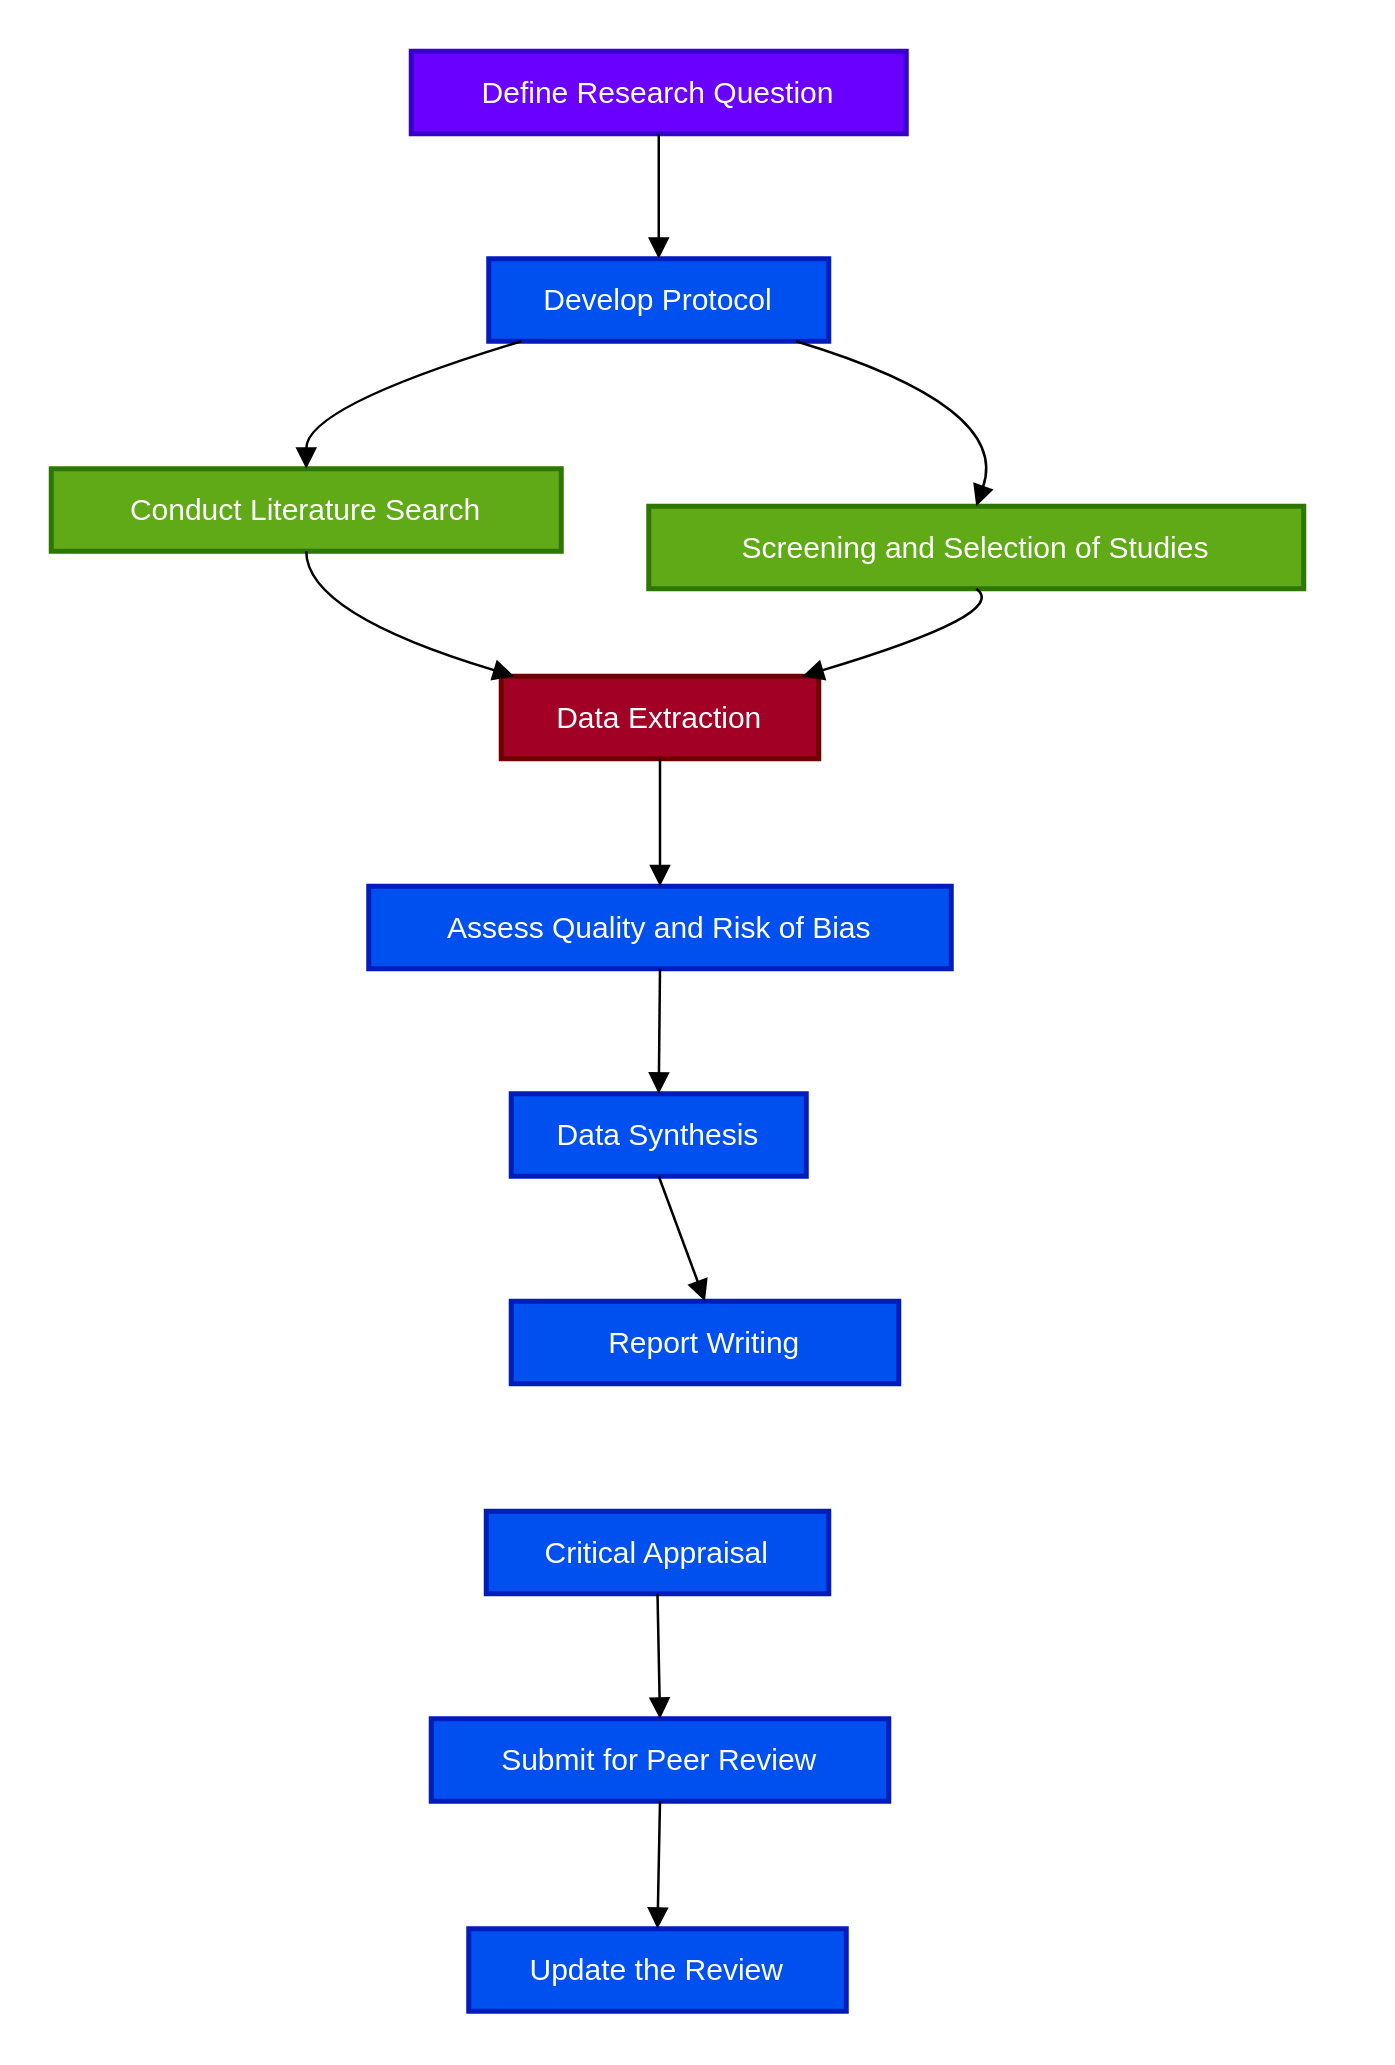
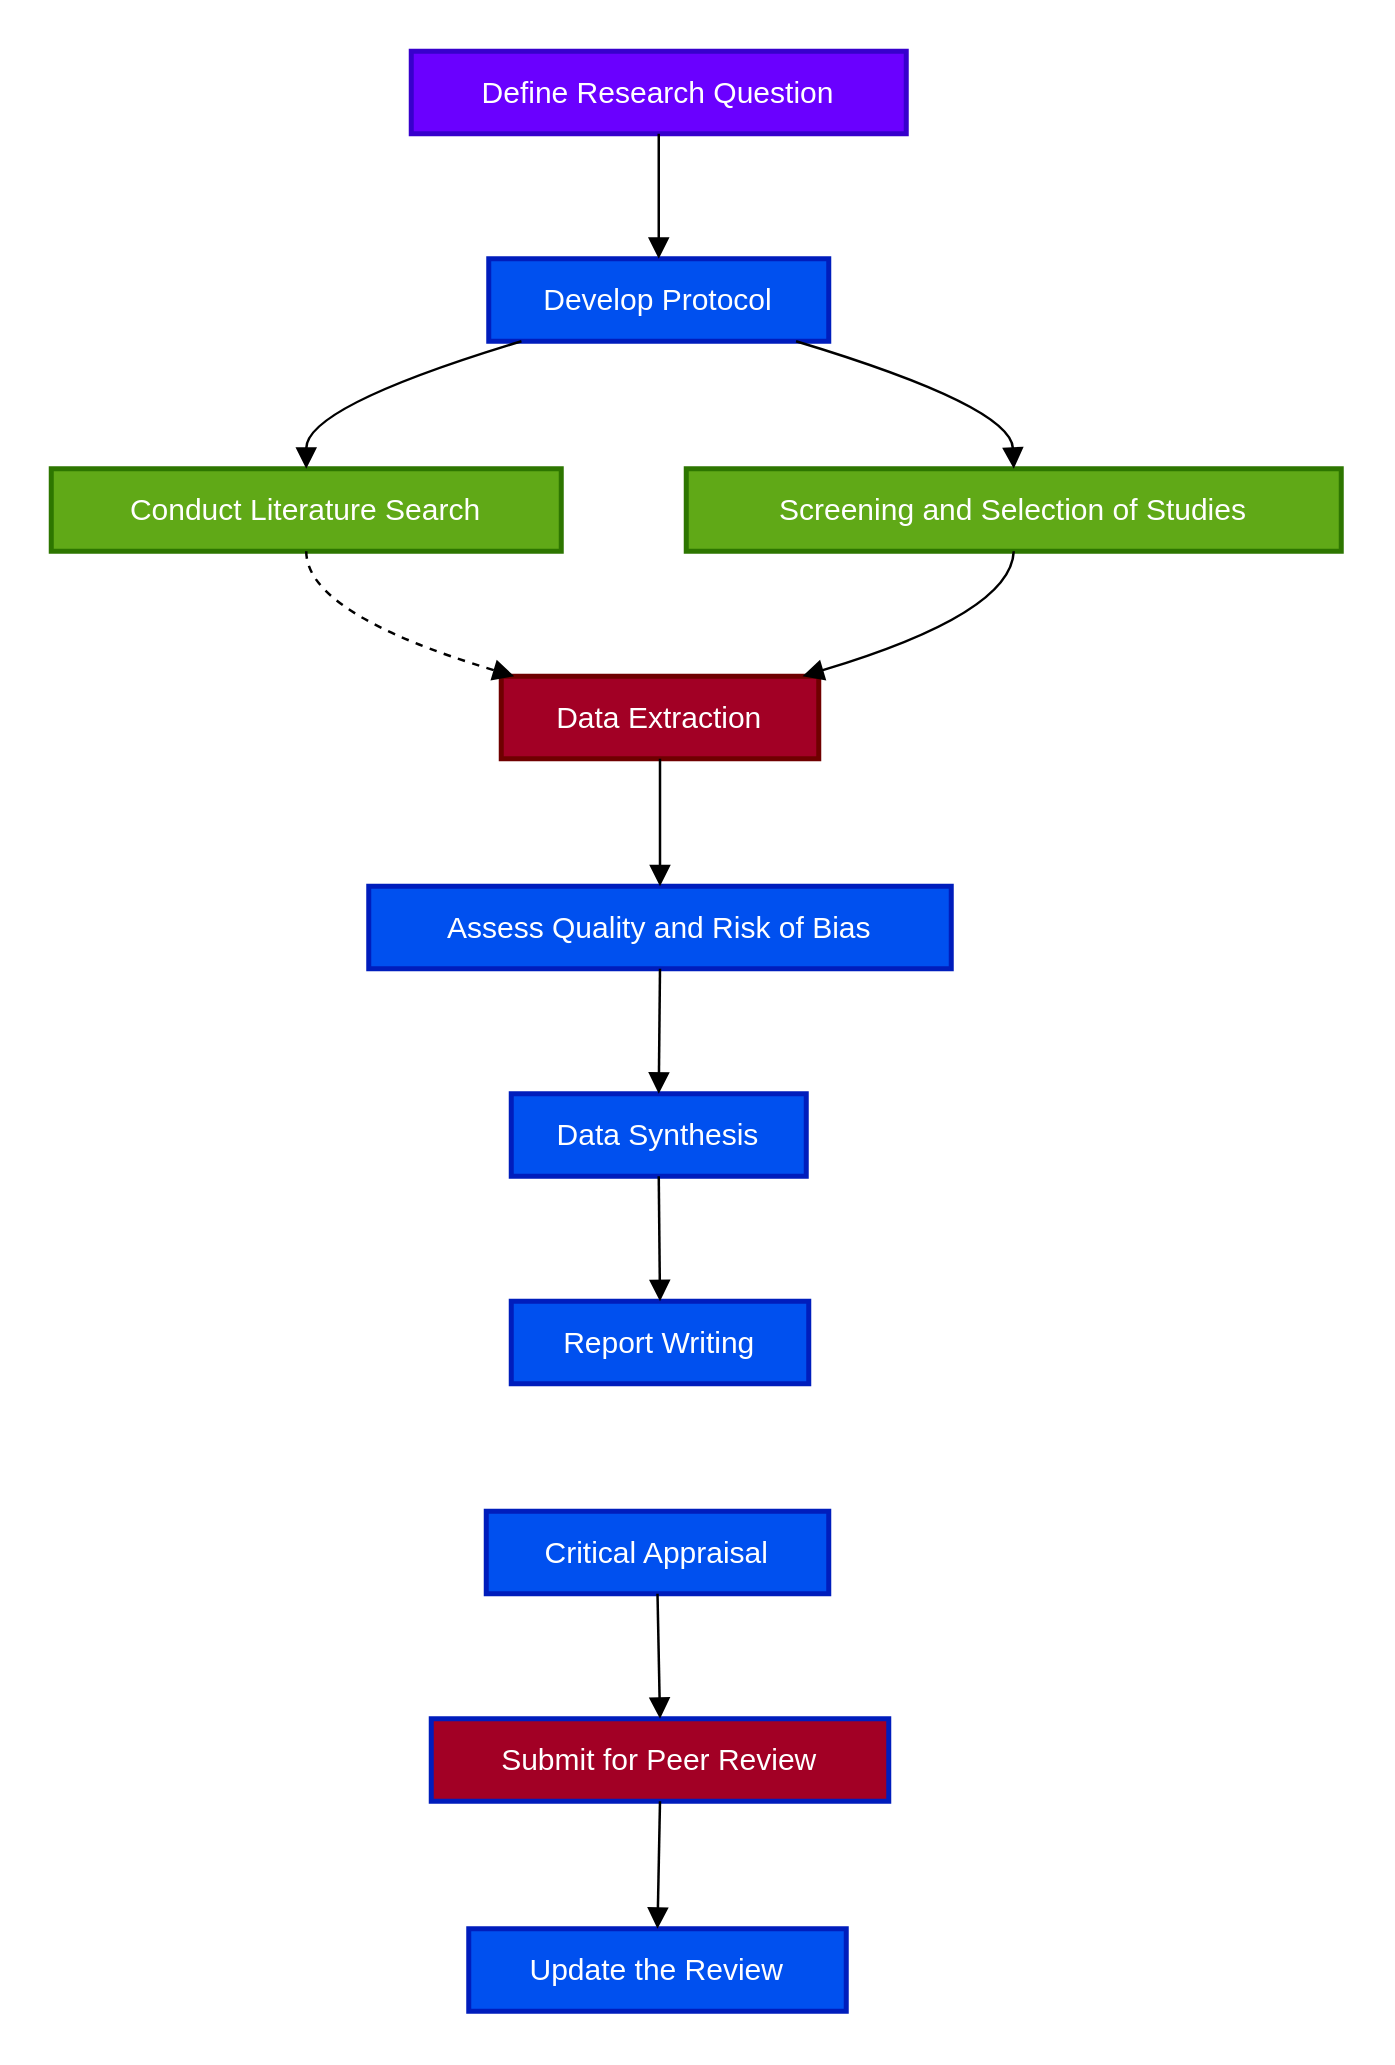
(976, 548) -> (1014, 510)
(386, 630) -> (386, 630)
(705, 1343) -> (660, 1343)
(660, 1760) -> (660, 1760)
